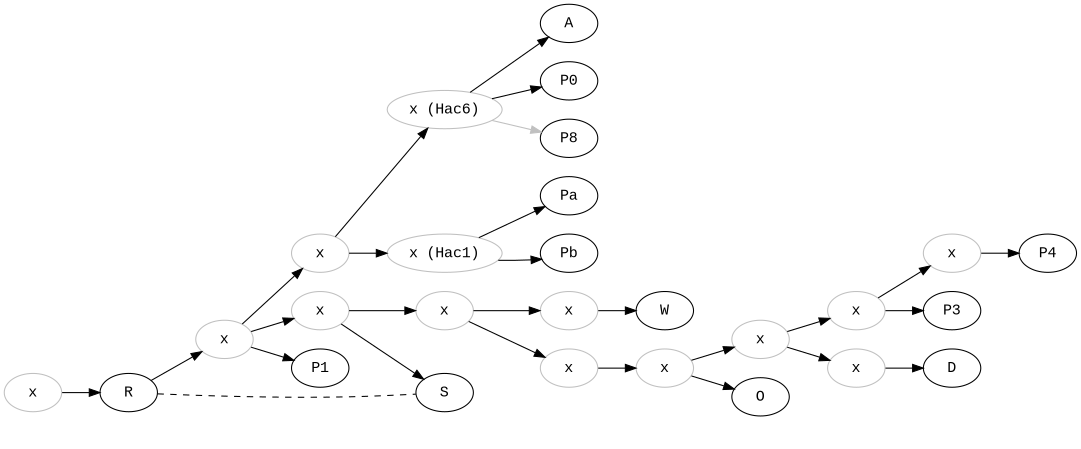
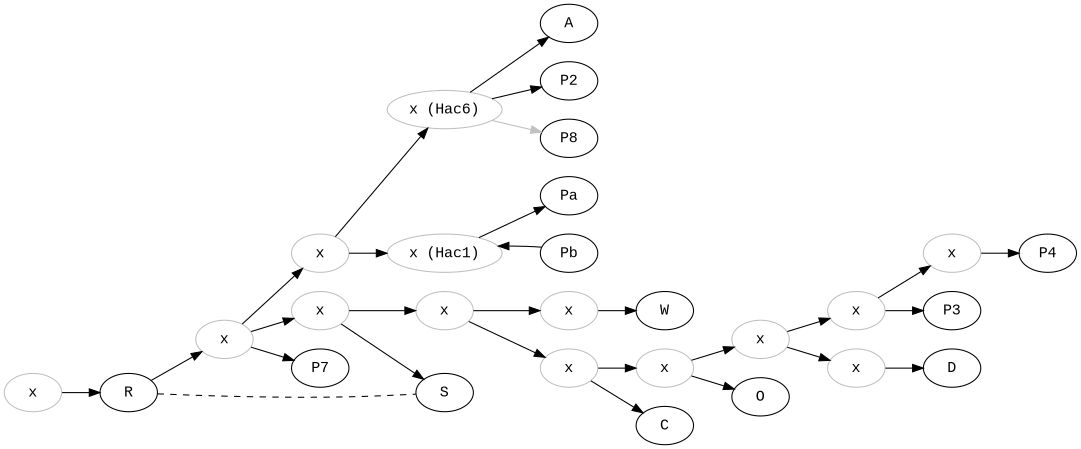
(569, 81) -> (569, 81)
(515, 260) -> (526, 246)
(320, 368) -> (320, 368)
none -> (665, 426)
